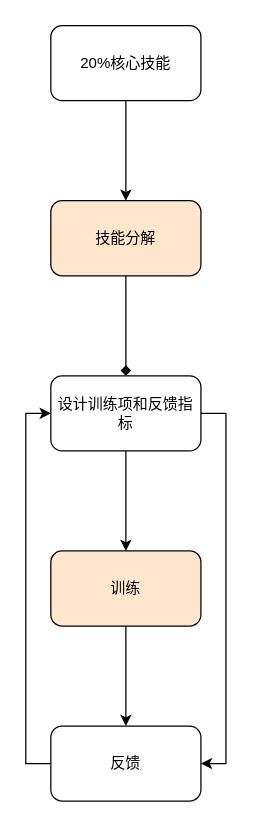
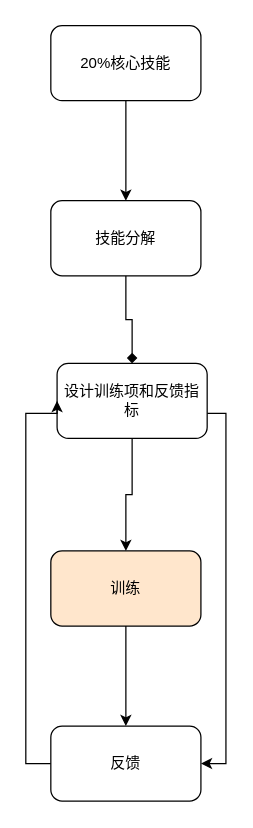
(126, 238) -> (126, 238)
(126, 413) -> (132, 401)
